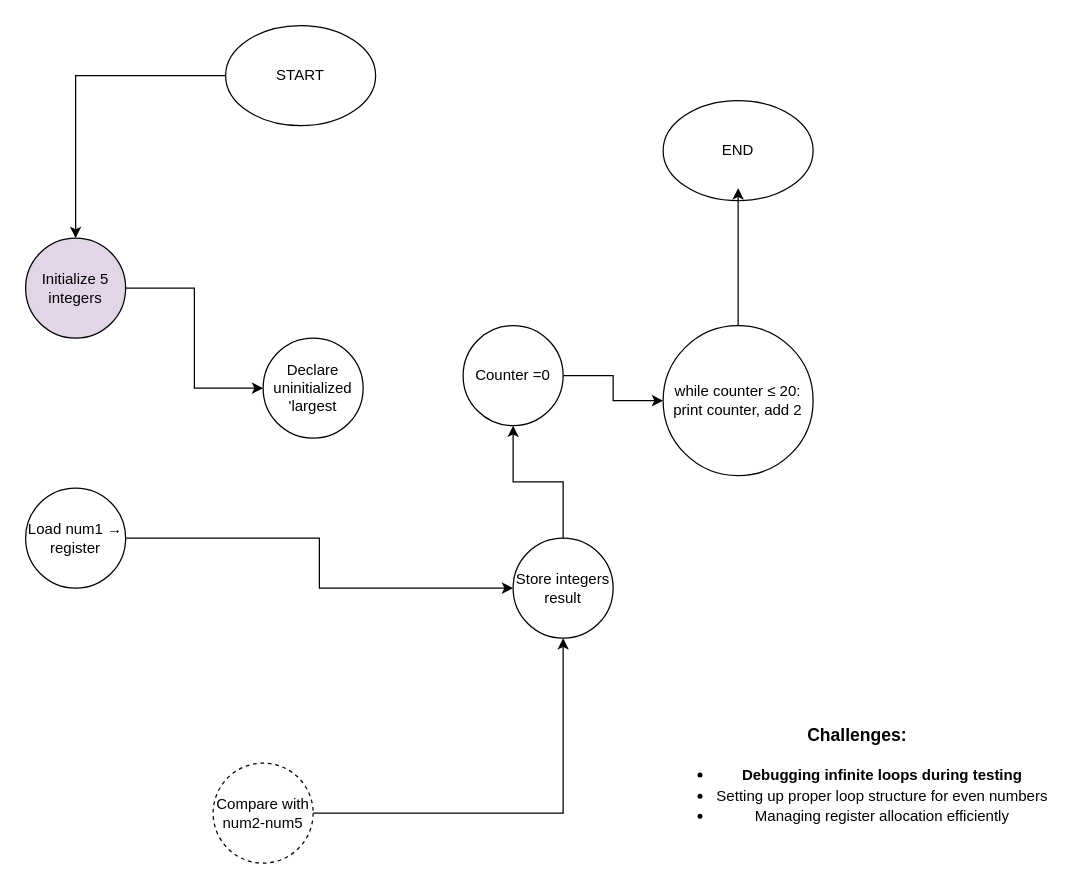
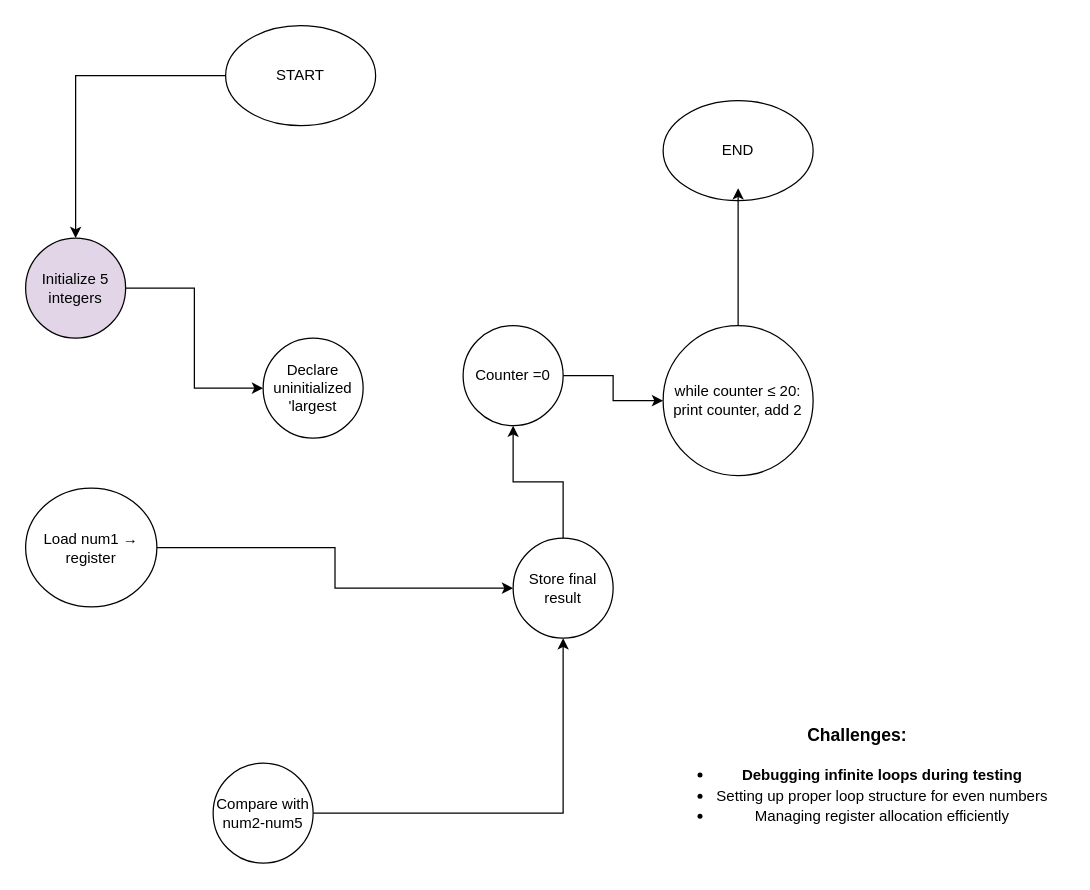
(76, 538) -> (91, 548)
(563, 588) -> (563, 588)
(263, 813) -> (263, 813)
